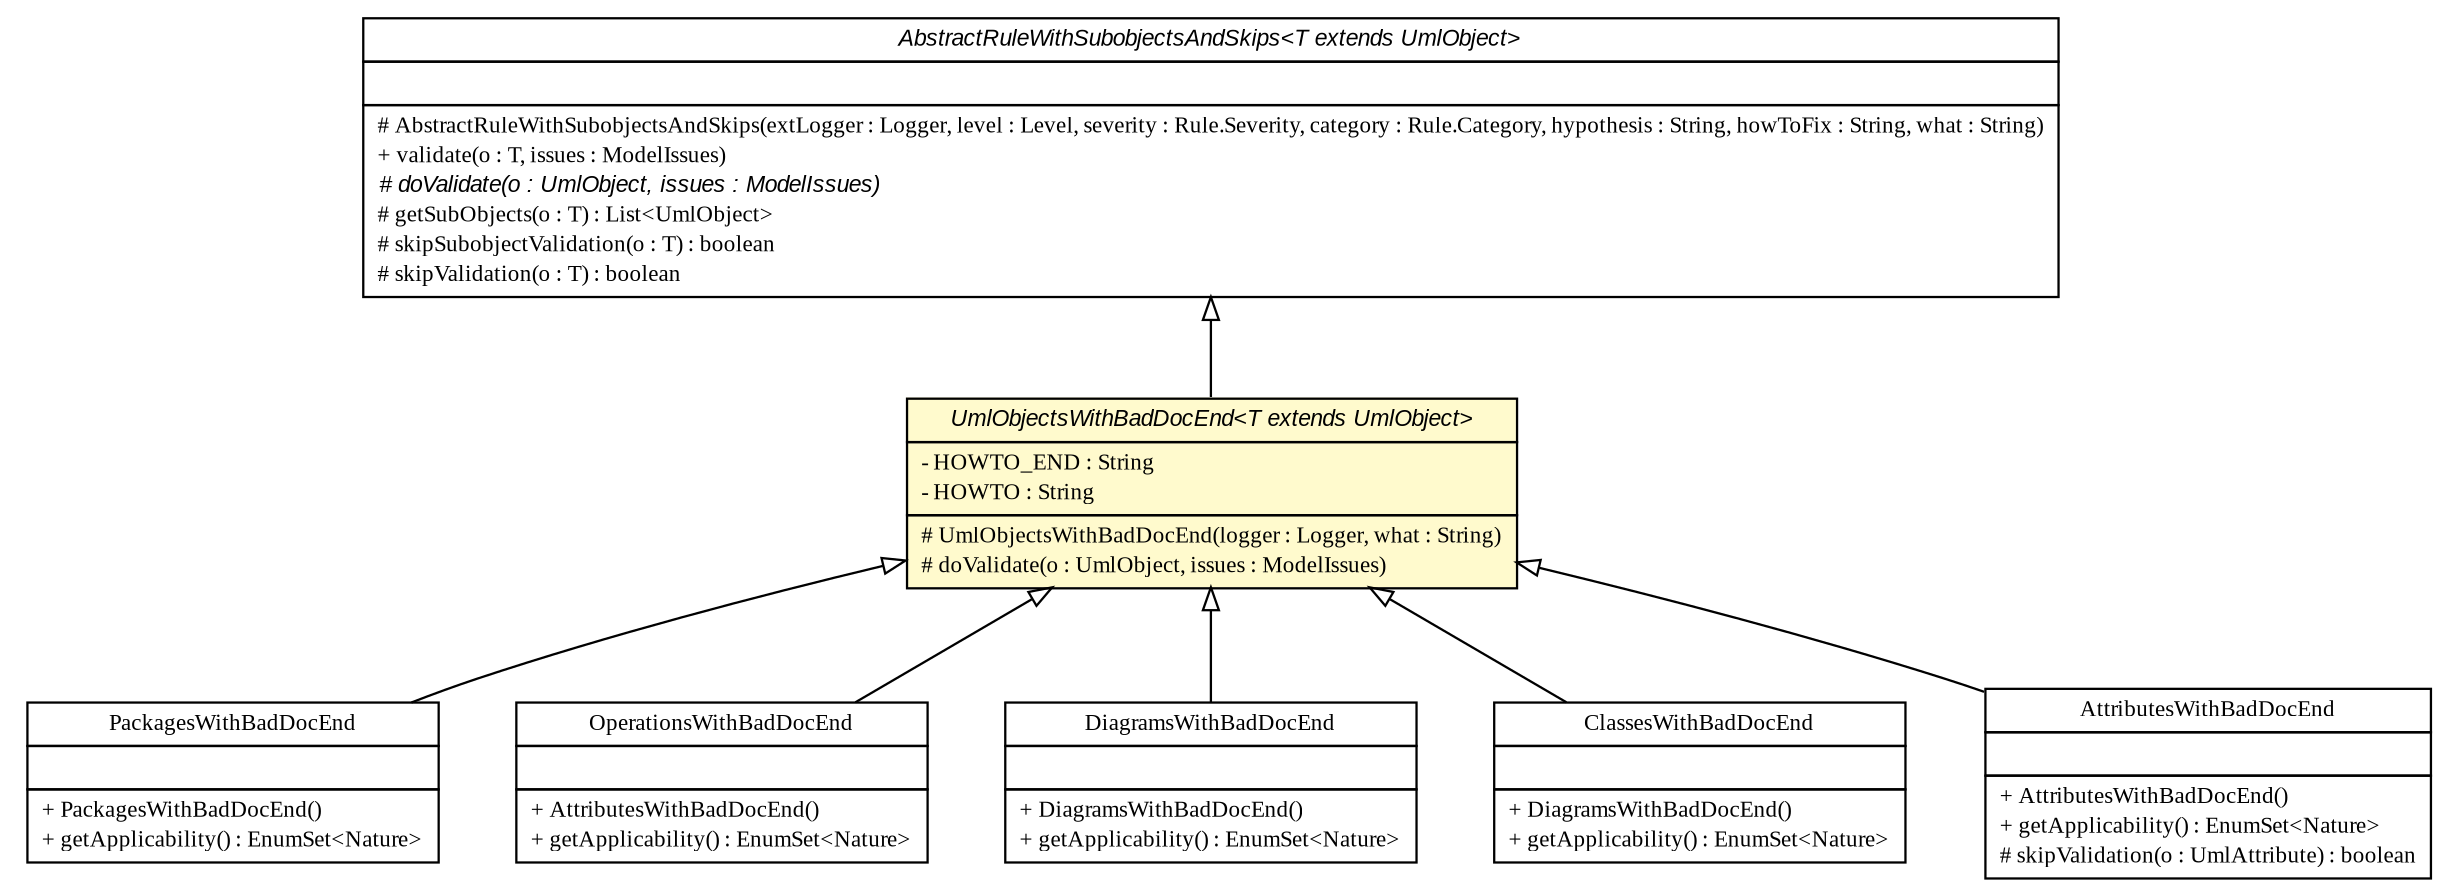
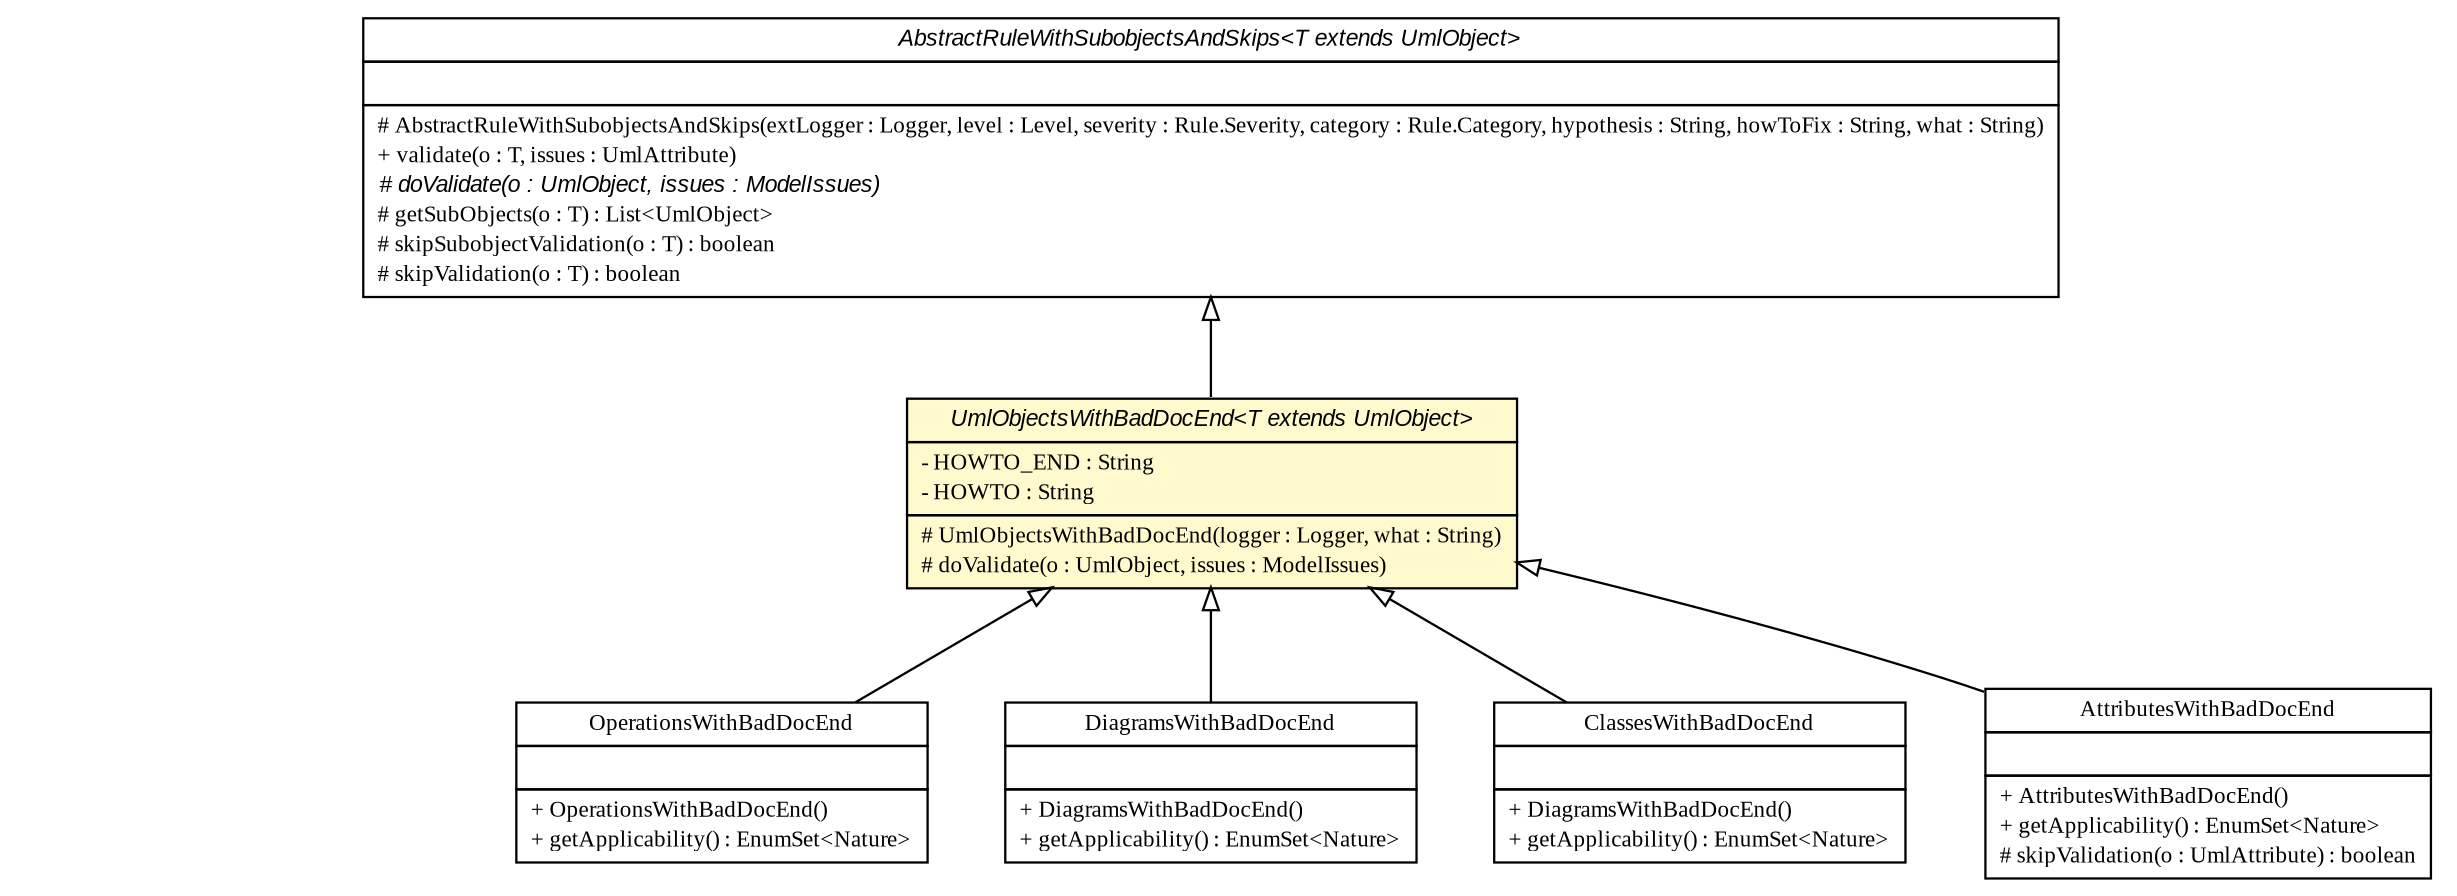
(552, 155) -> (557, 155)
(233, 783) -> none
(675, 810) -> (680, 810)
